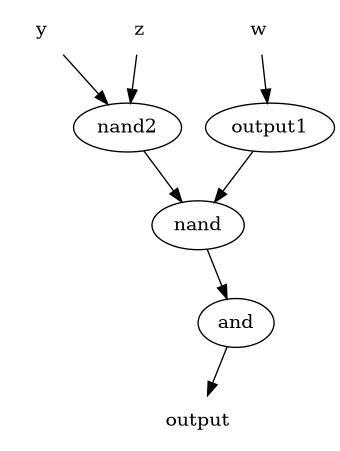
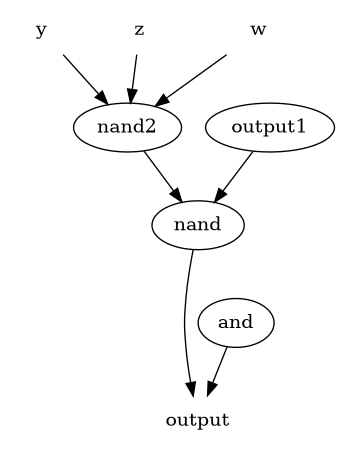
(264, 72) -> (197, 76)
(215, 268) -> (185, 316)
